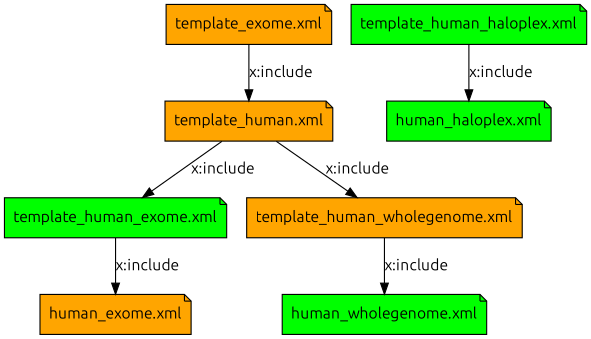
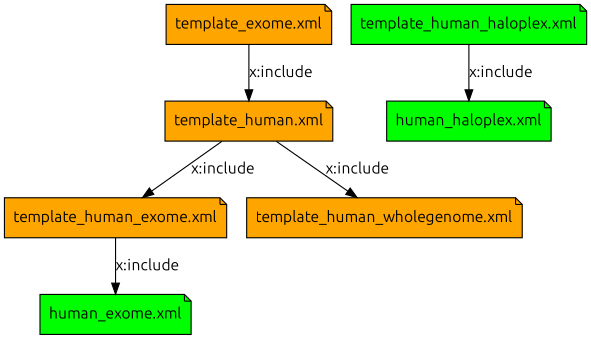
(116, 218) -> (116, 218)
(116, 314) -> (116, 314)
(384, 314) -> none
